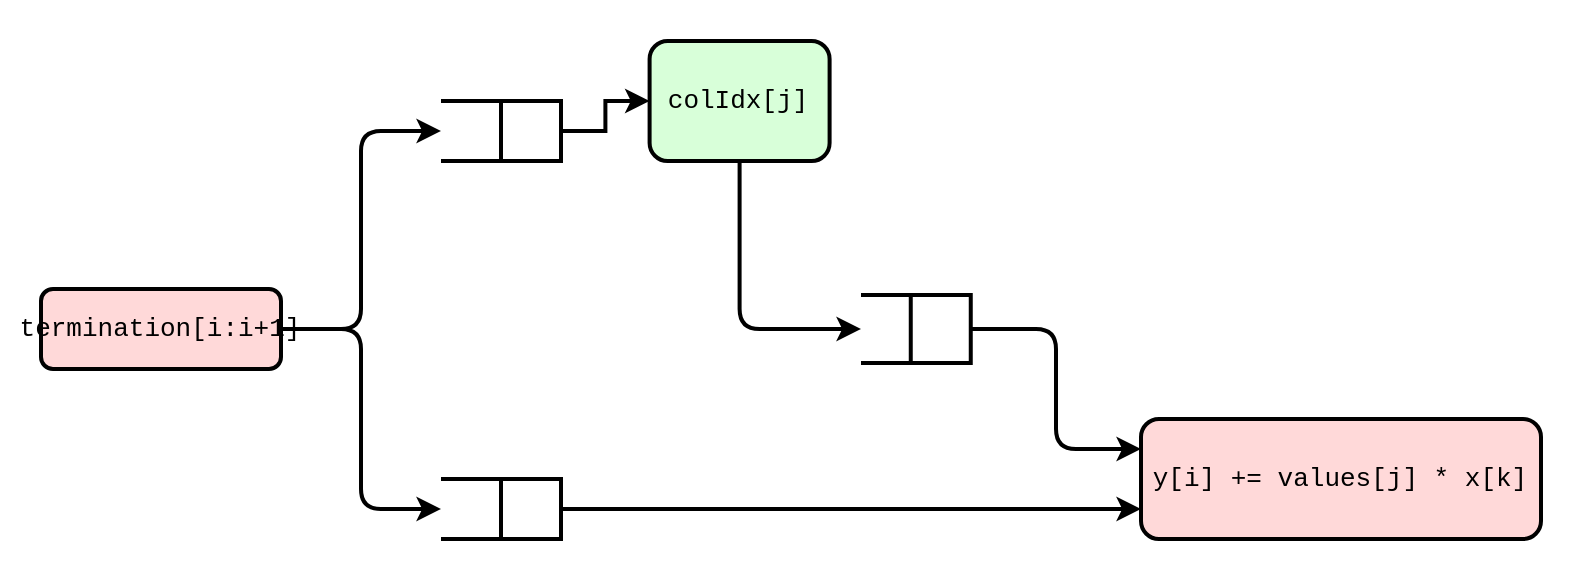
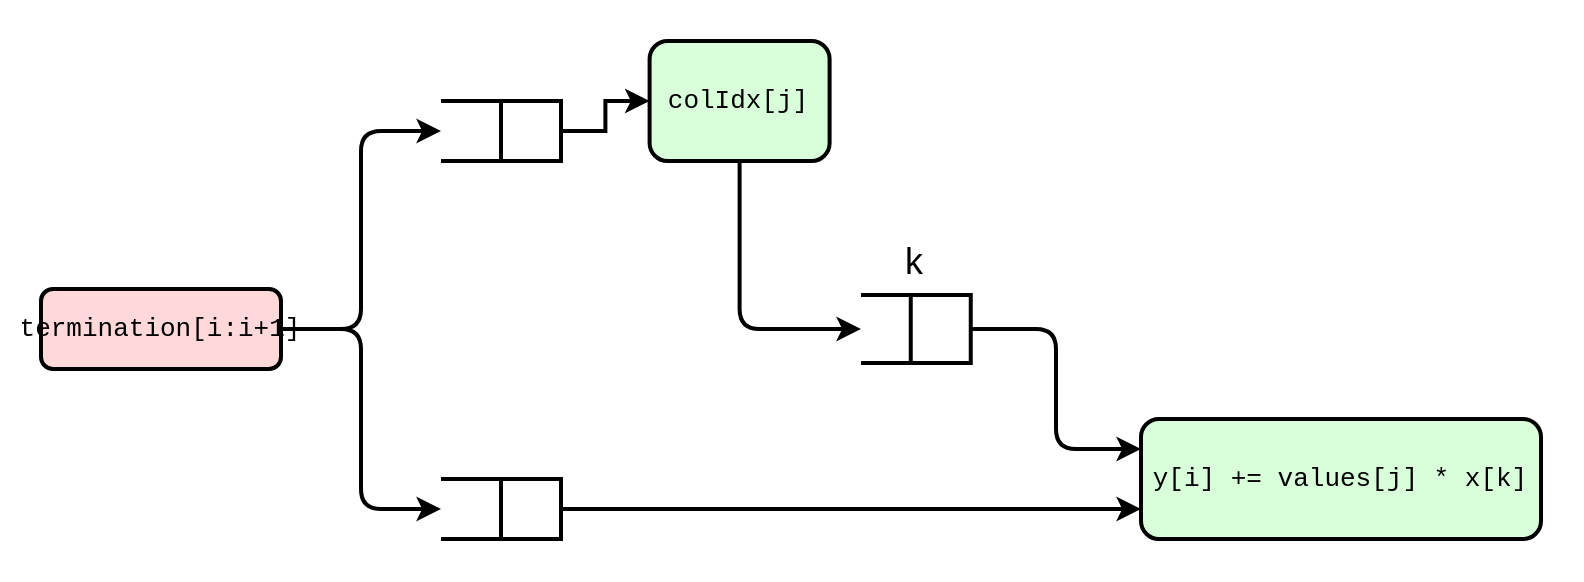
none -> (916, 265)
(1341, 479) -> (1341, 479)
